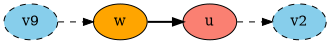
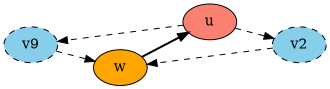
none -> (125, 33)
none -> (215, 56)
